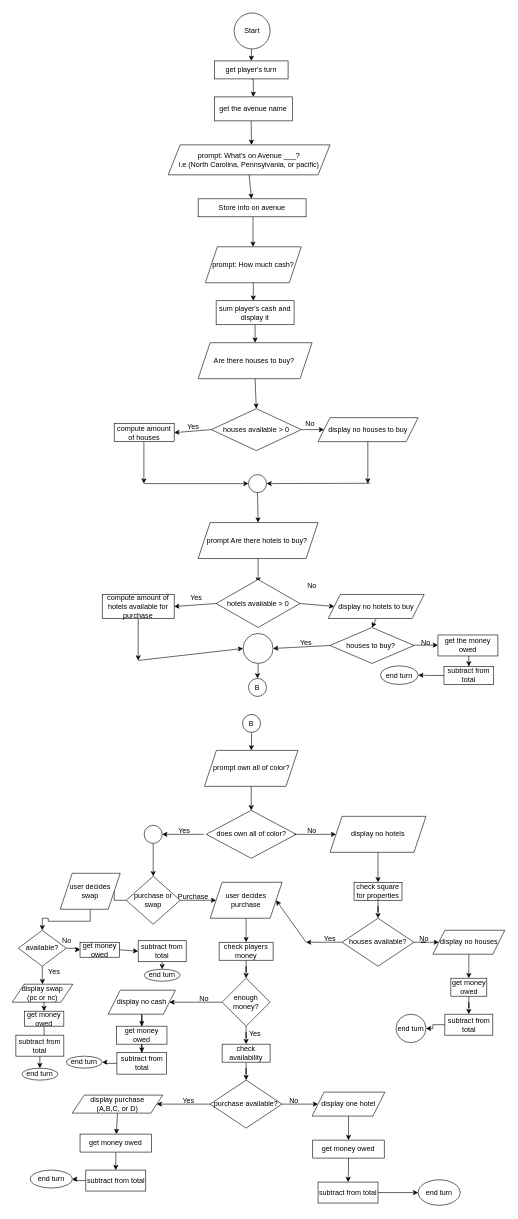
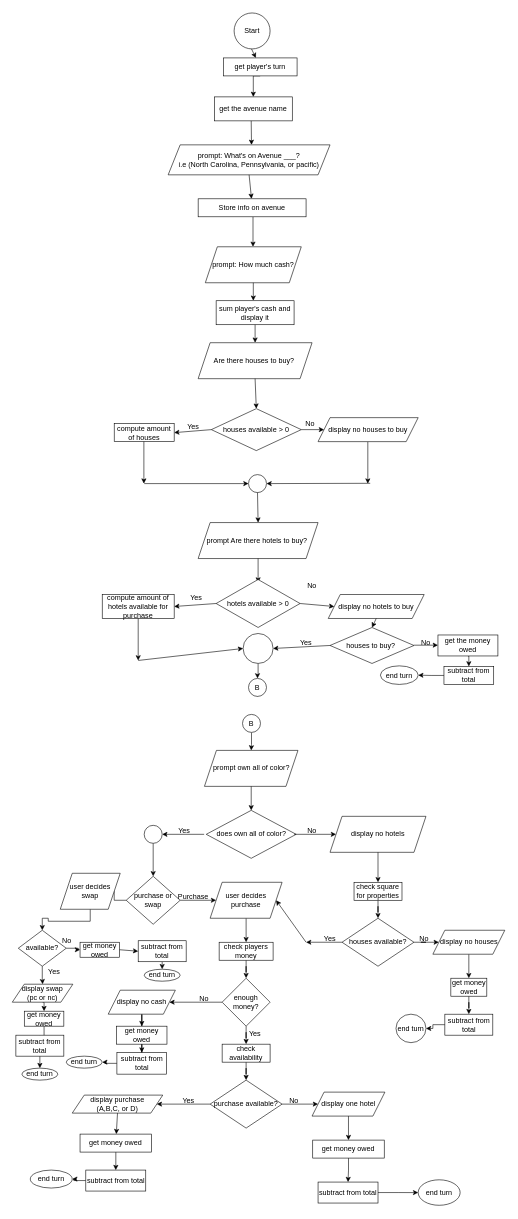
(251, 69) -> (260, 66)
